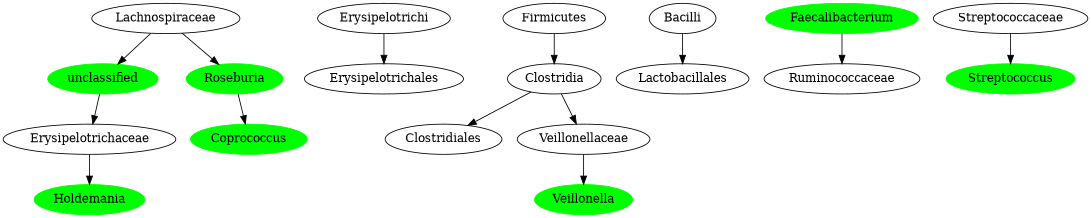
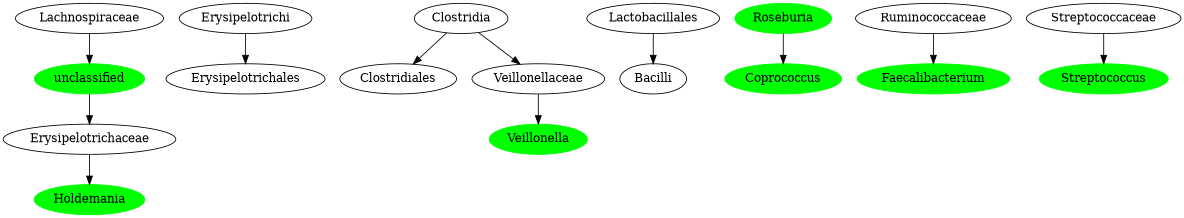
(554, 18) -> none
(683, 45) -> (653, 45)
(842, 45) -> (933, 45)
(197, 46) -> none
